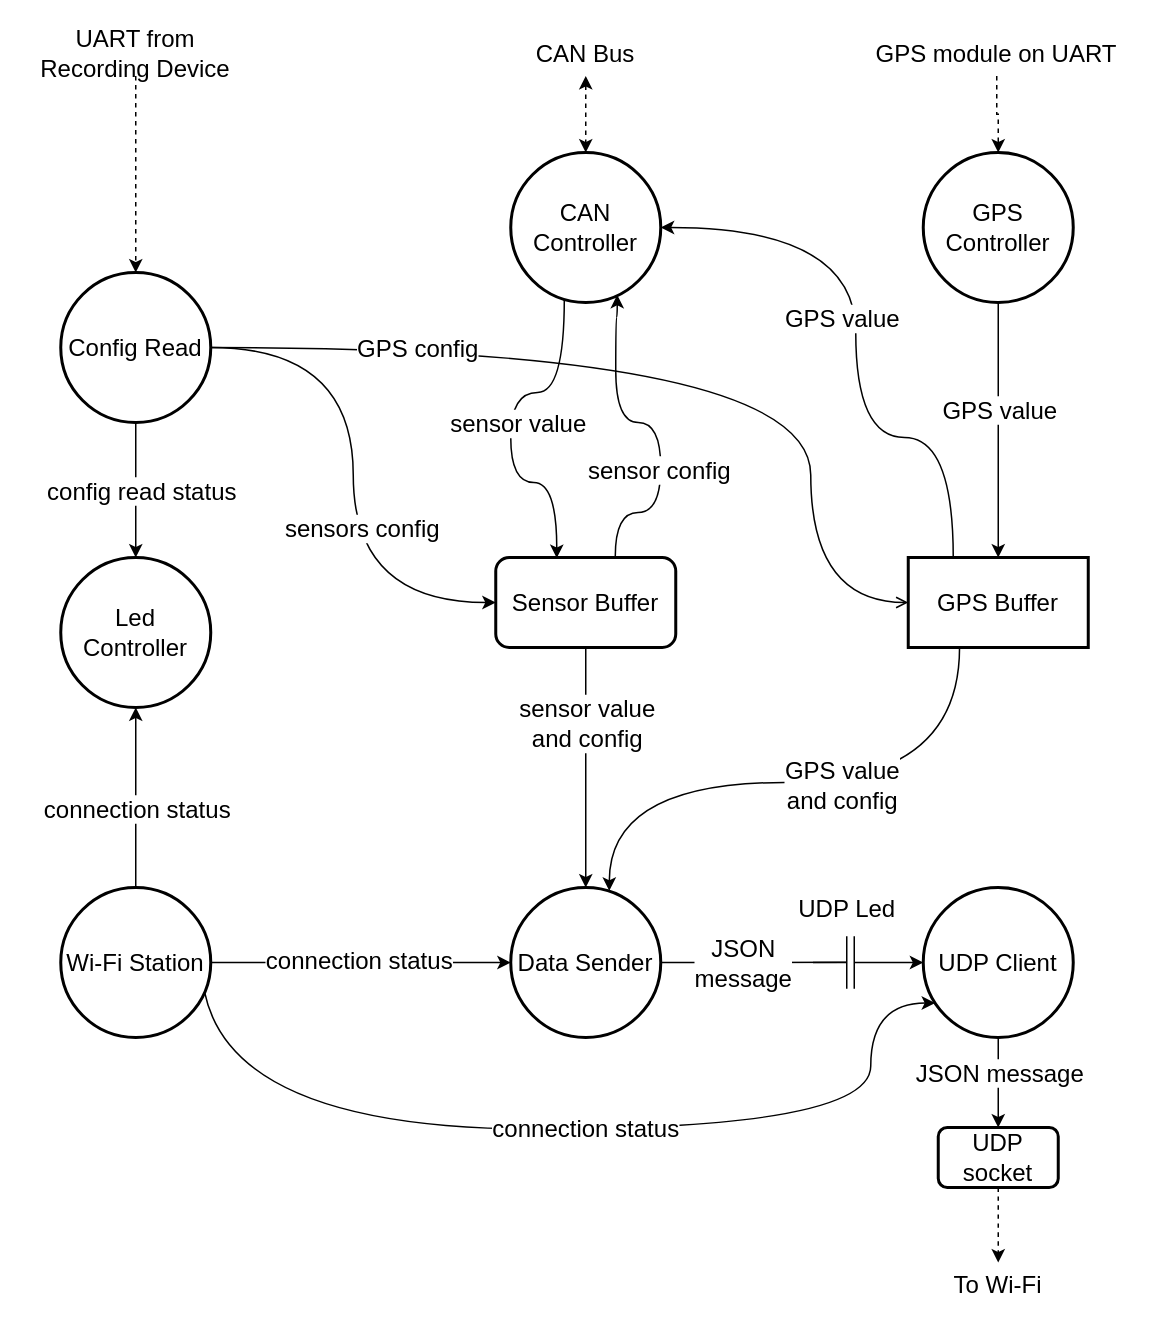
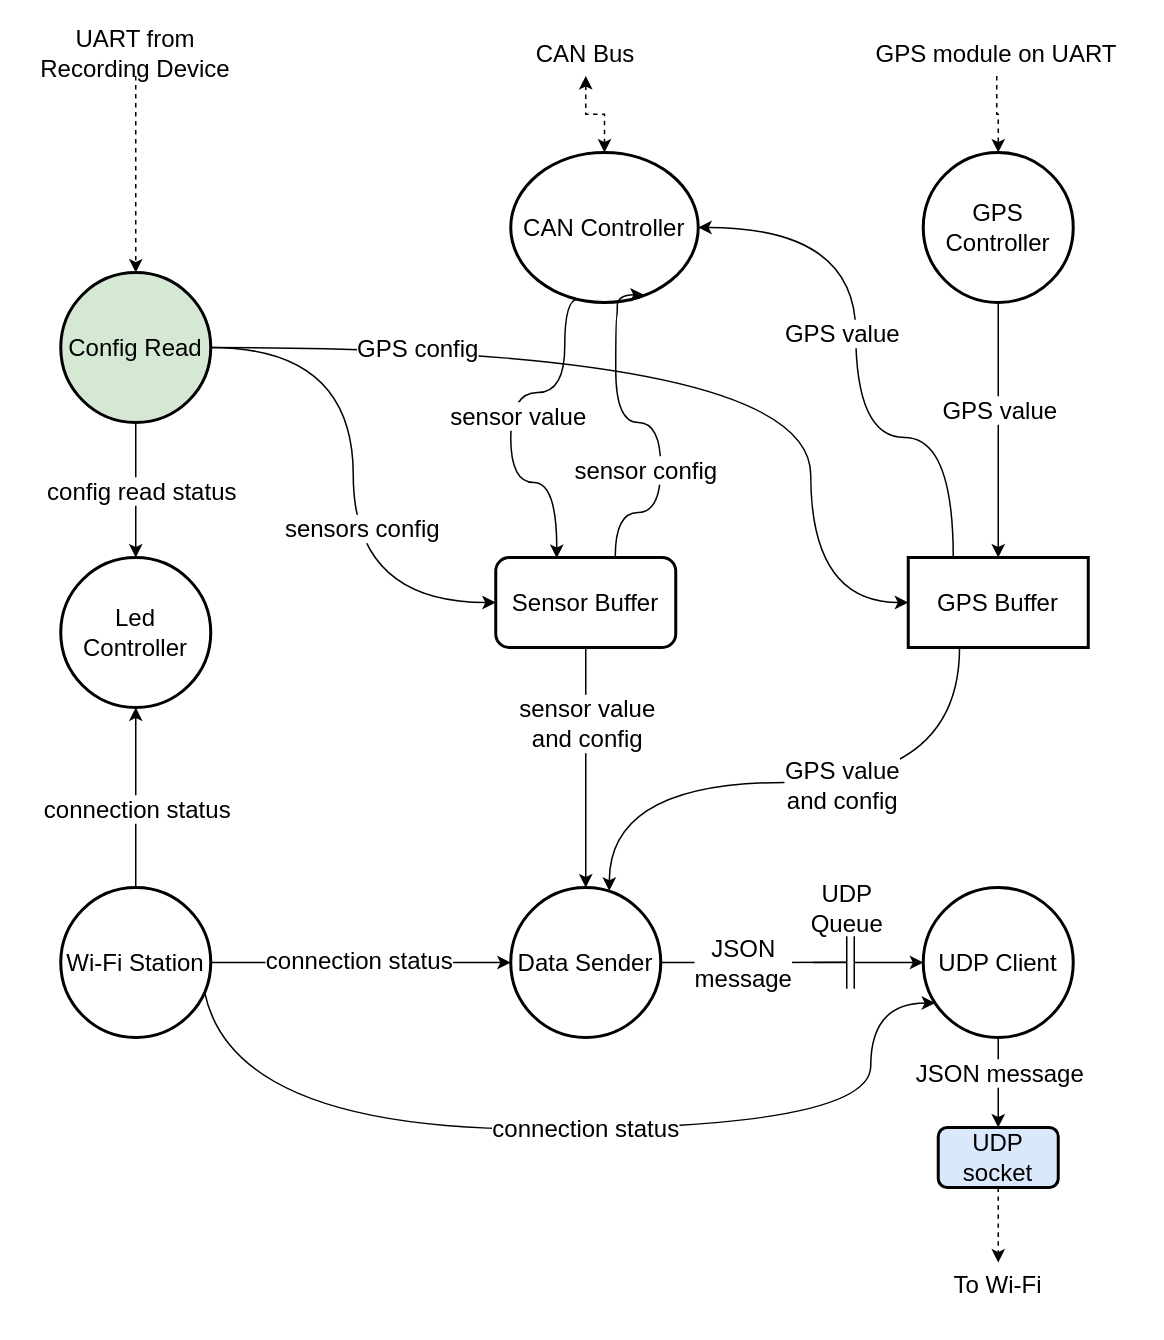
(586, 227) -> (605, 227)
(136, 347) -> (136, 347)
(848, 584) -> (845, 584)
(848, 908) -> (848, 908)
(998, 1157) -> (998, 1157)
